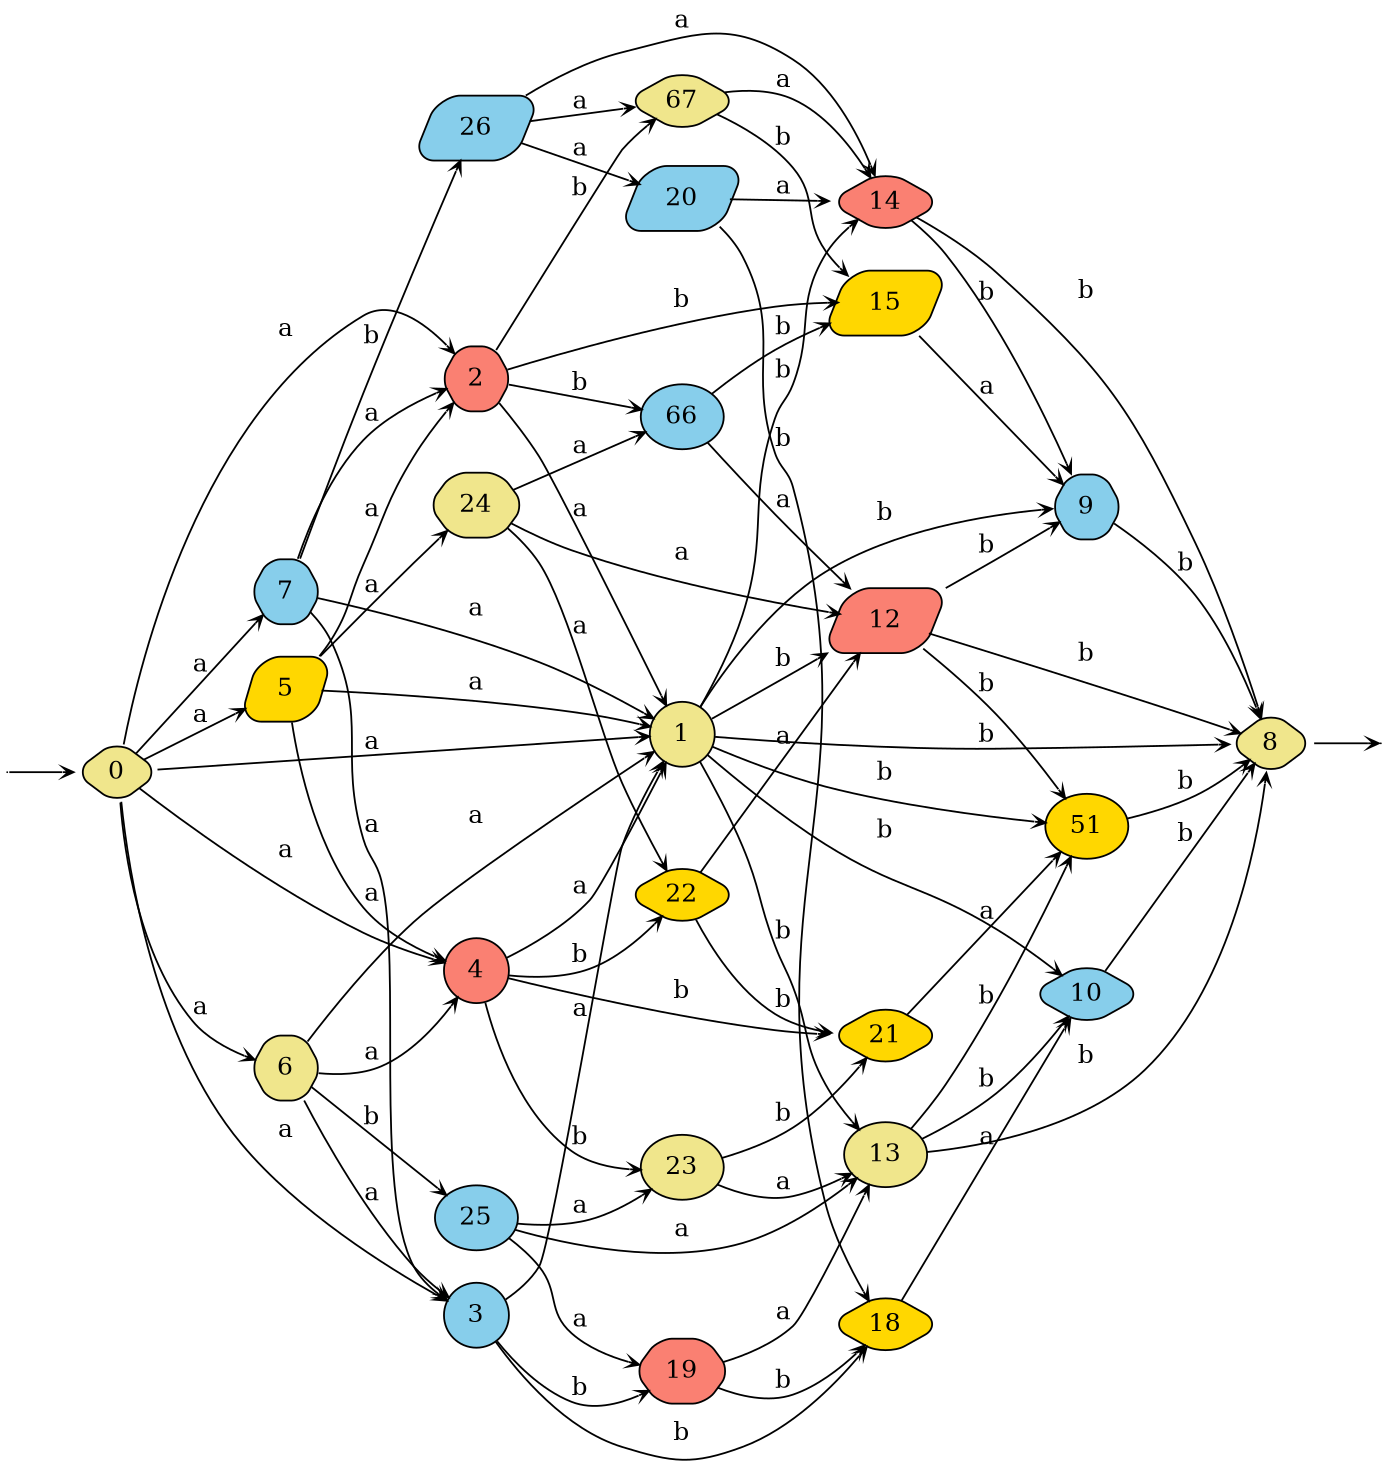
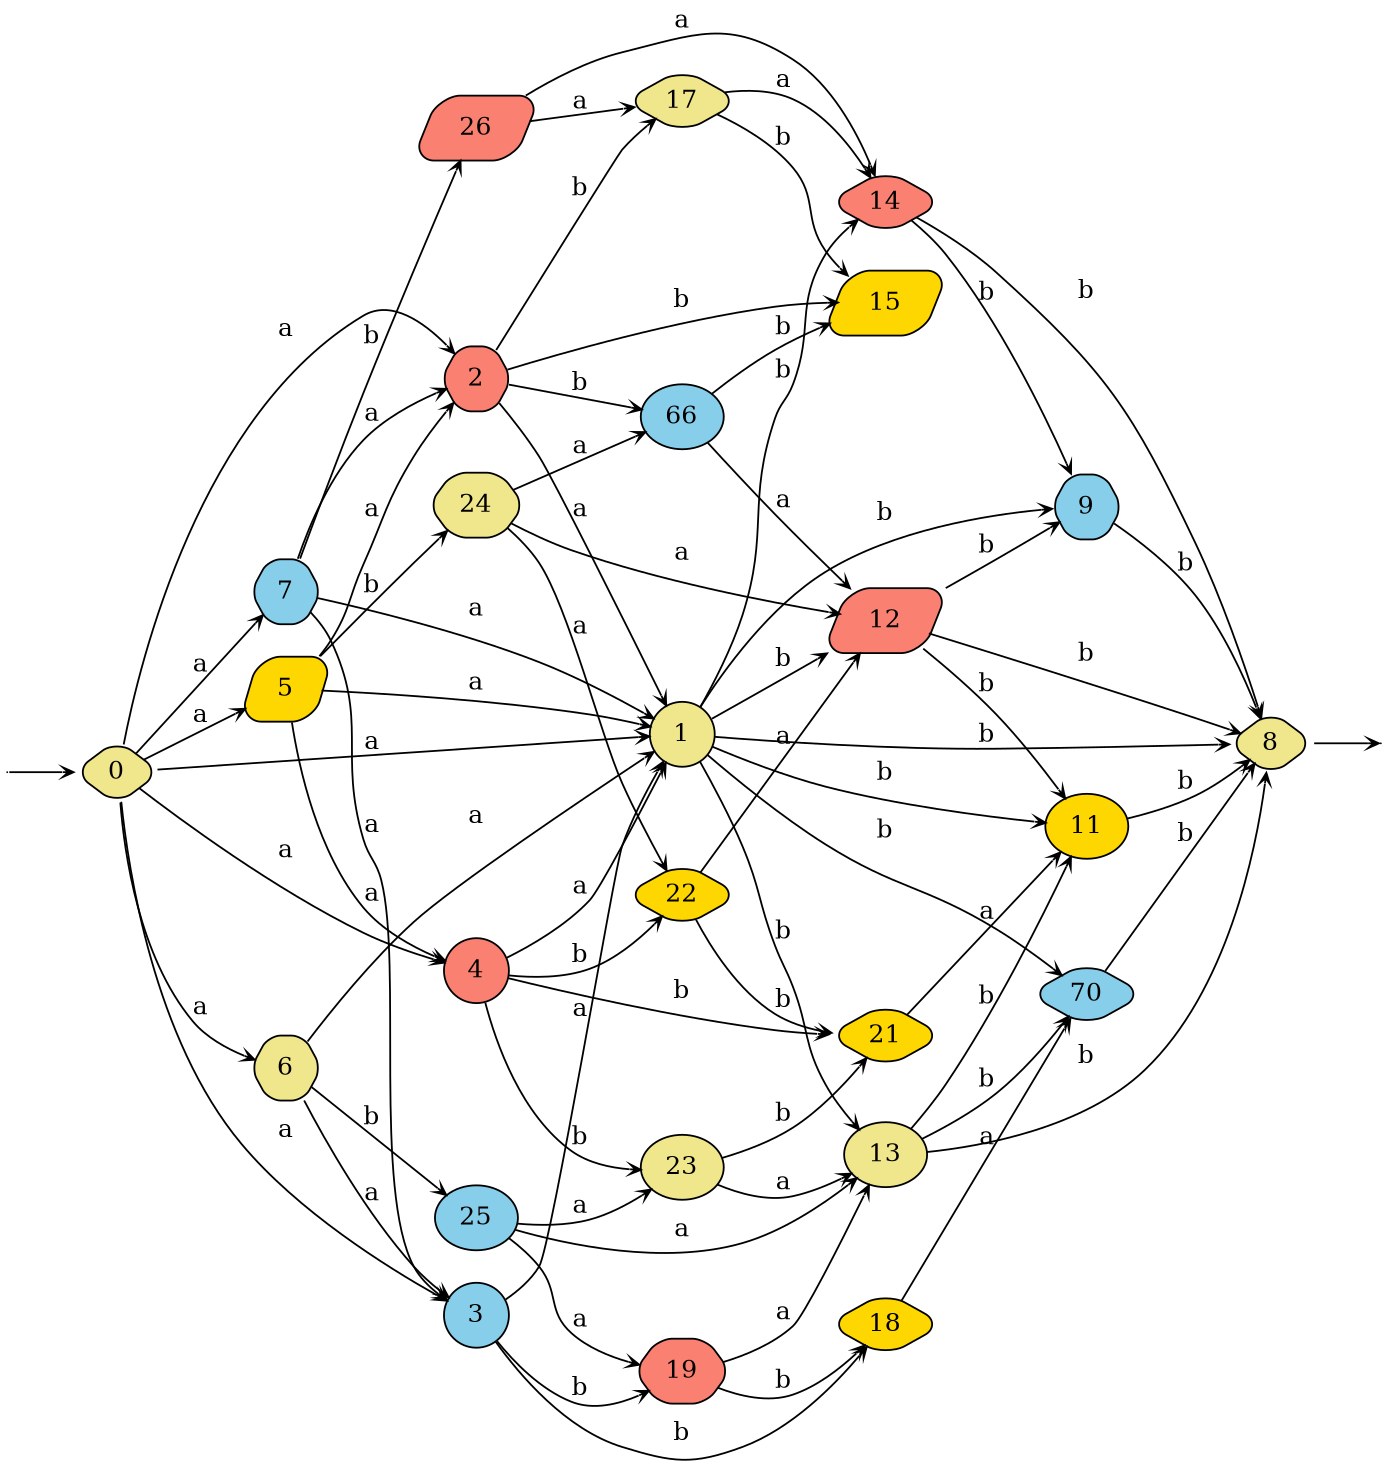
(682, 101) -> (682, 101)
(476, 128) -> (476, 128)
(682, 198) -> none
(987, 406) -> none
(372, 585) -> (372, 585)
(1087, 826) -> (1087, 826)
(1087, 994) -> (1087, 994)
(404, 1053) -> none
